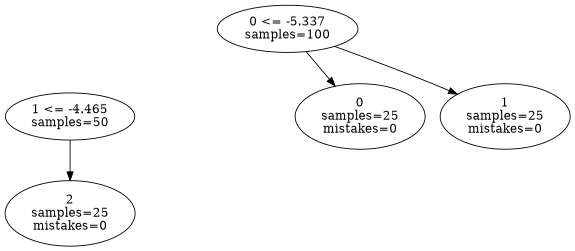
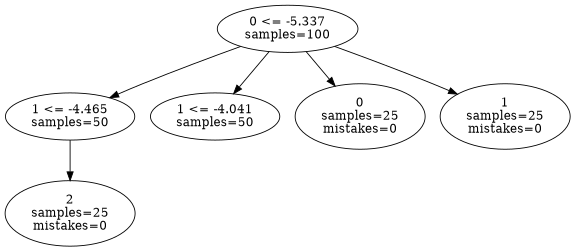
none -> (179, 69)
none -> (215, 116)
